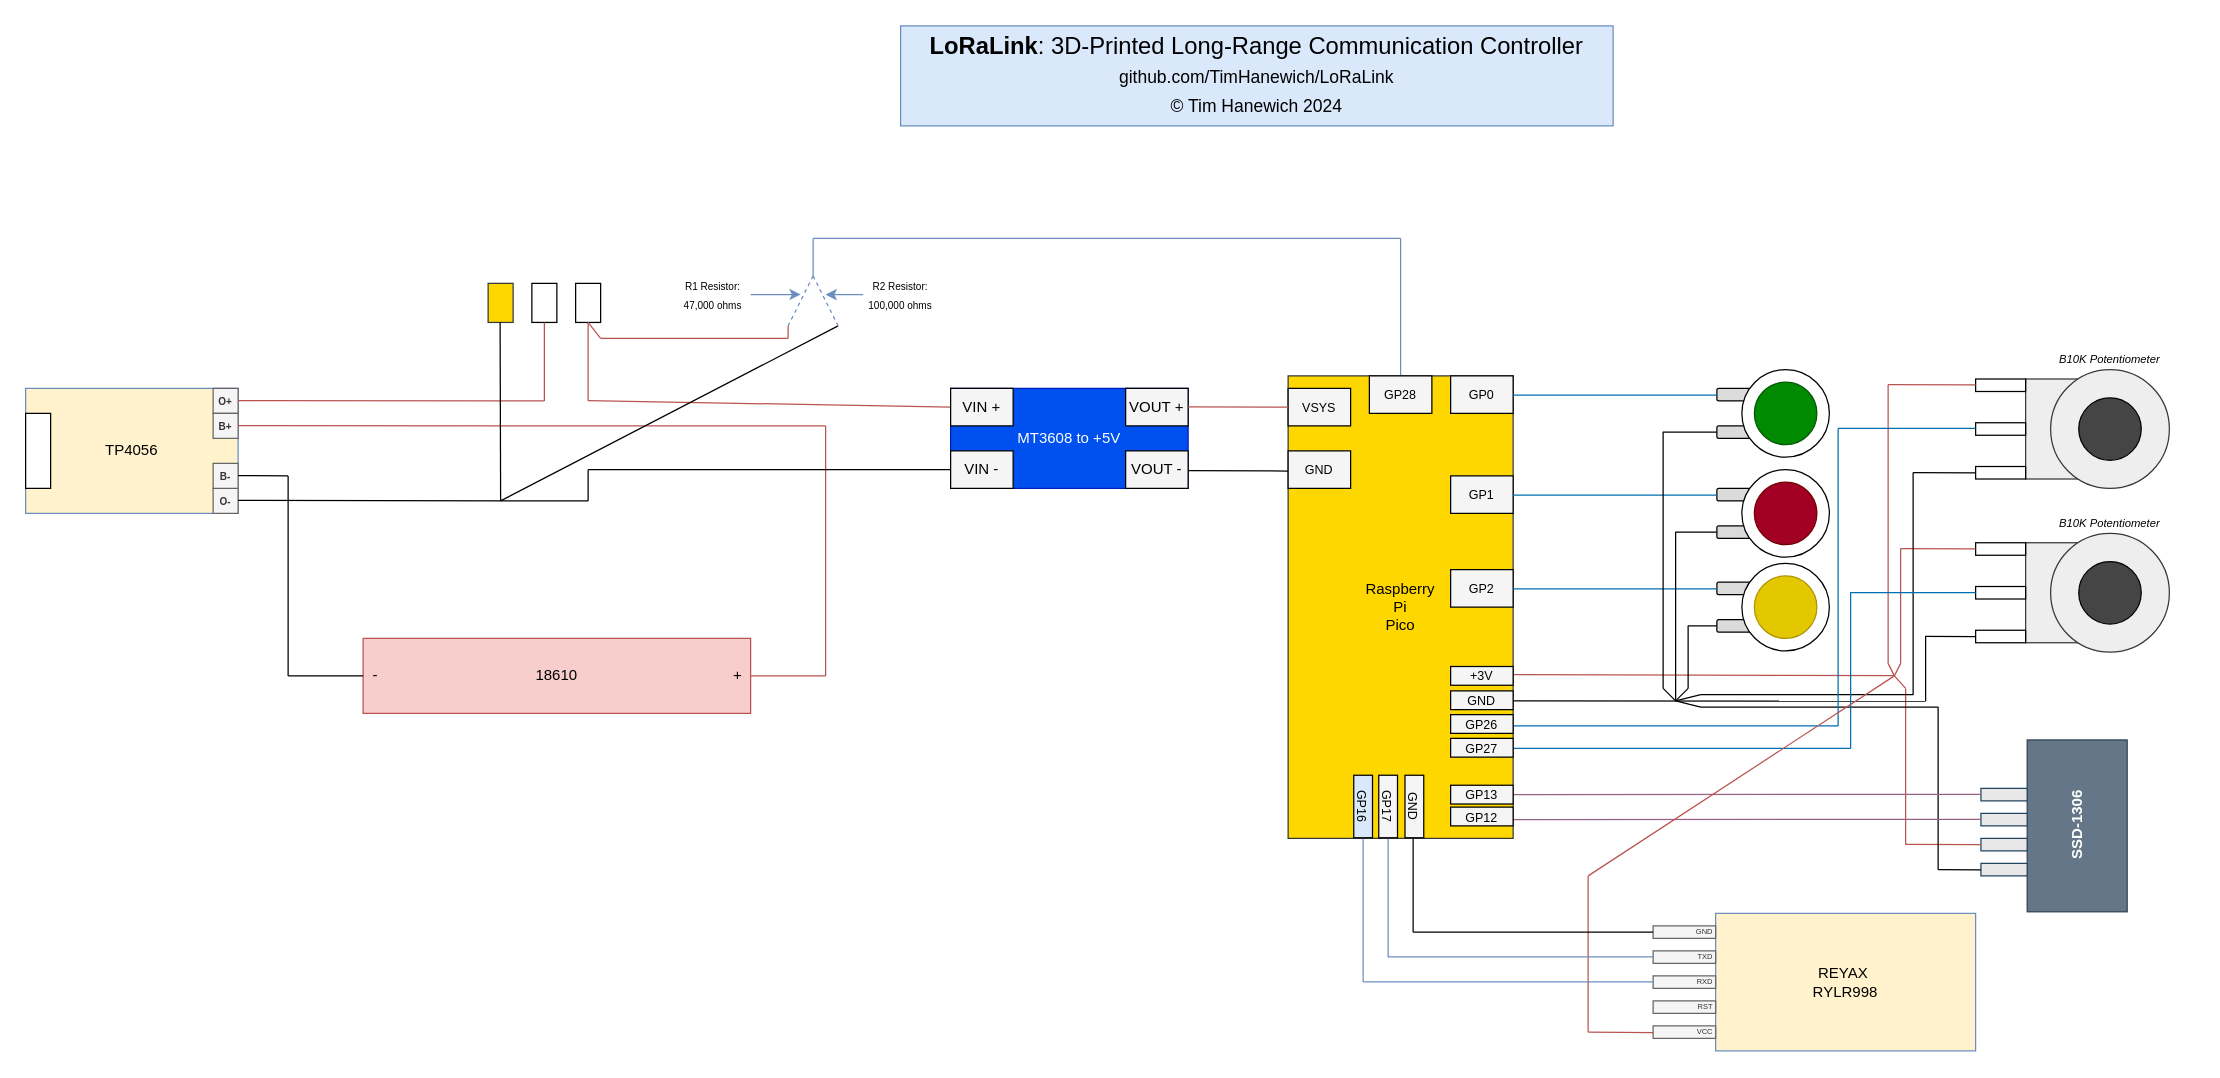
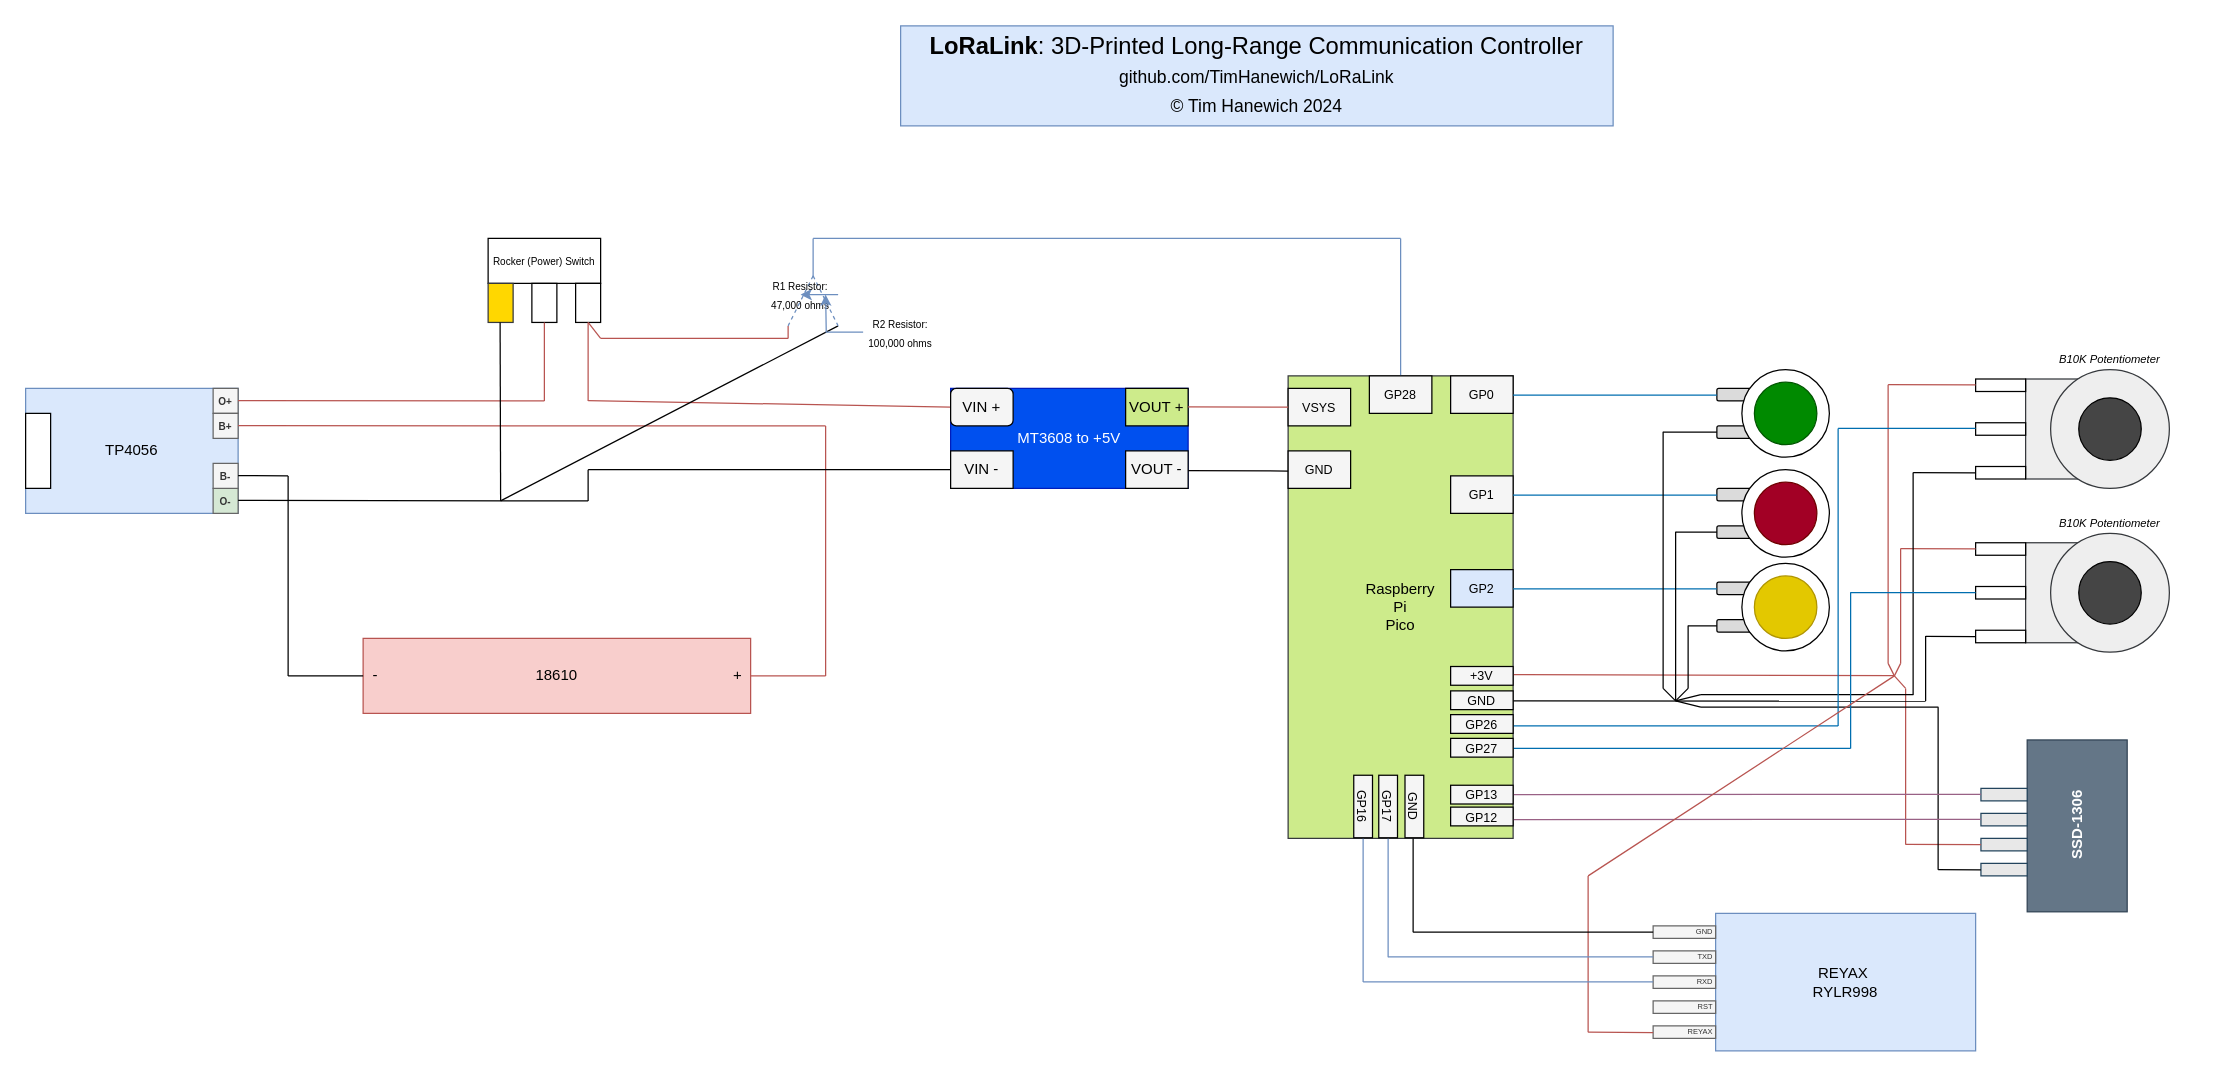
none -> (544, 261)
(713, 294) -> (801, 294)
(901, 294) -> (901, 332)
(982, 407) -> (982, 407)
(1157, 407) -> (1157, 407)
(132, 451) -> (132, 451)
(226, 501) -> (226, 501)
(1482, 588) -> (1482, 588)
(1401, 607) -> (1401, 607)
(1363, 806) -> (1363, 806)
(1846, 982) -> (1846, 982)
(1707, 1032) -> (1703, 1032)
